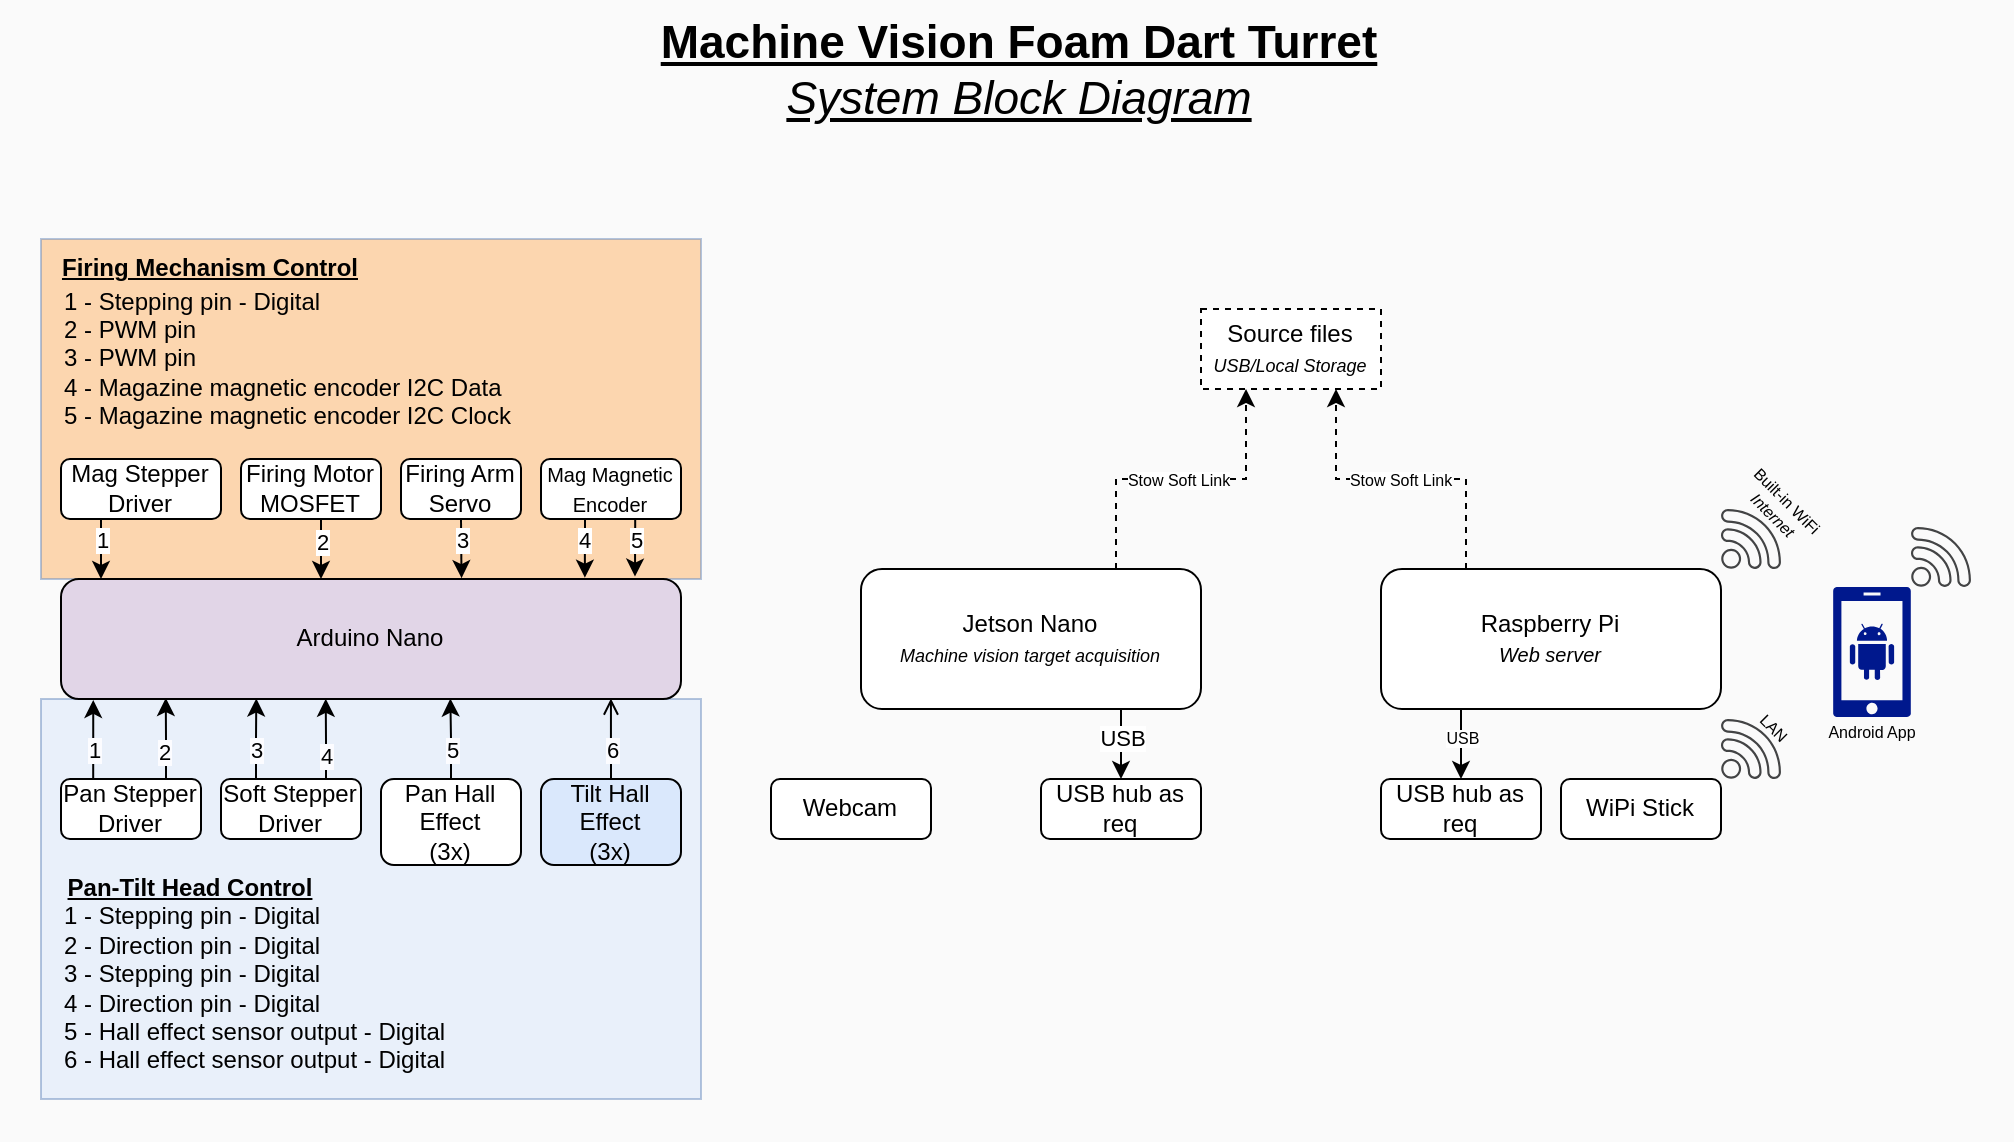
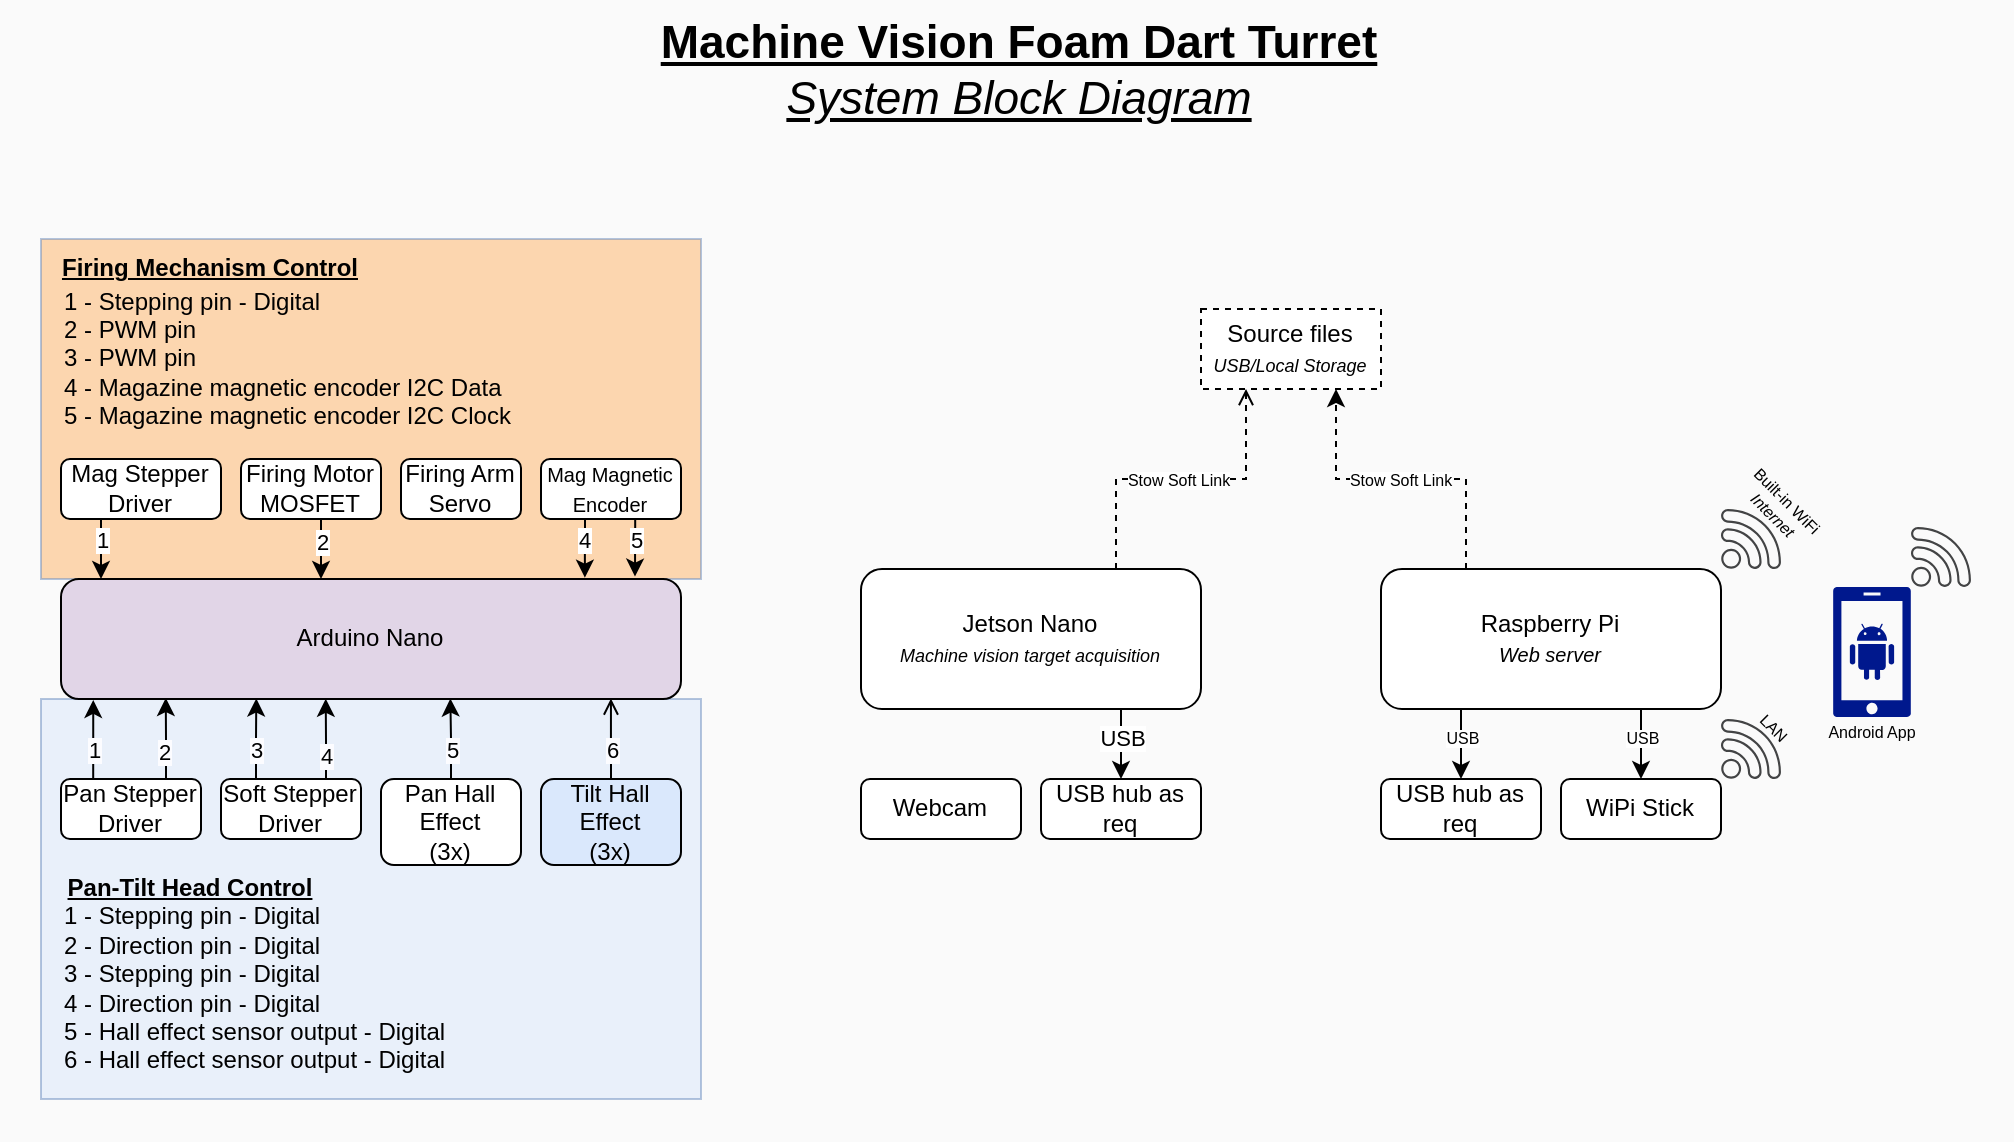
(1246, 404) -> (1246, 401)
(461, 542) -> none
none -> (1641, 736)
(851, 809) -> (941, 809)
